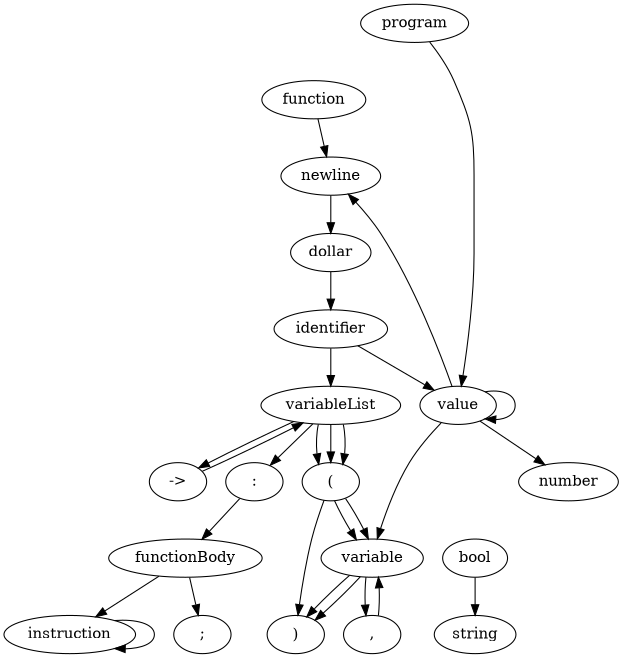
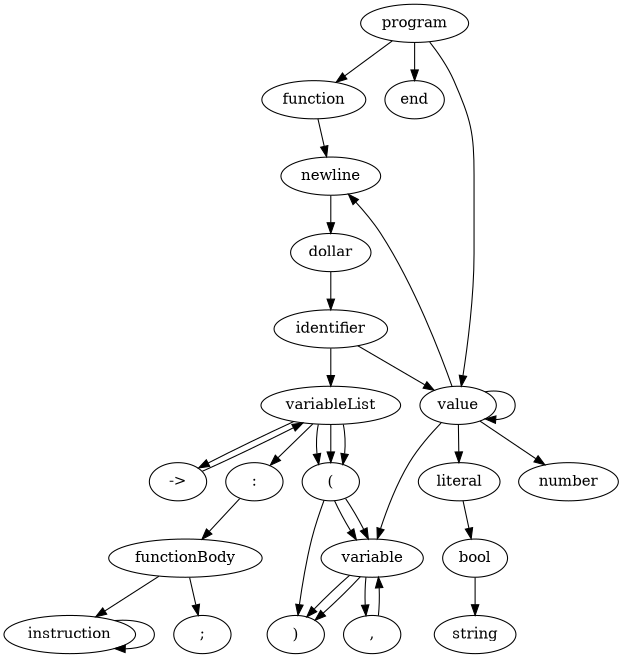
none -> (369, 58)
none -> (415, 100)
none -> (459, 482)
